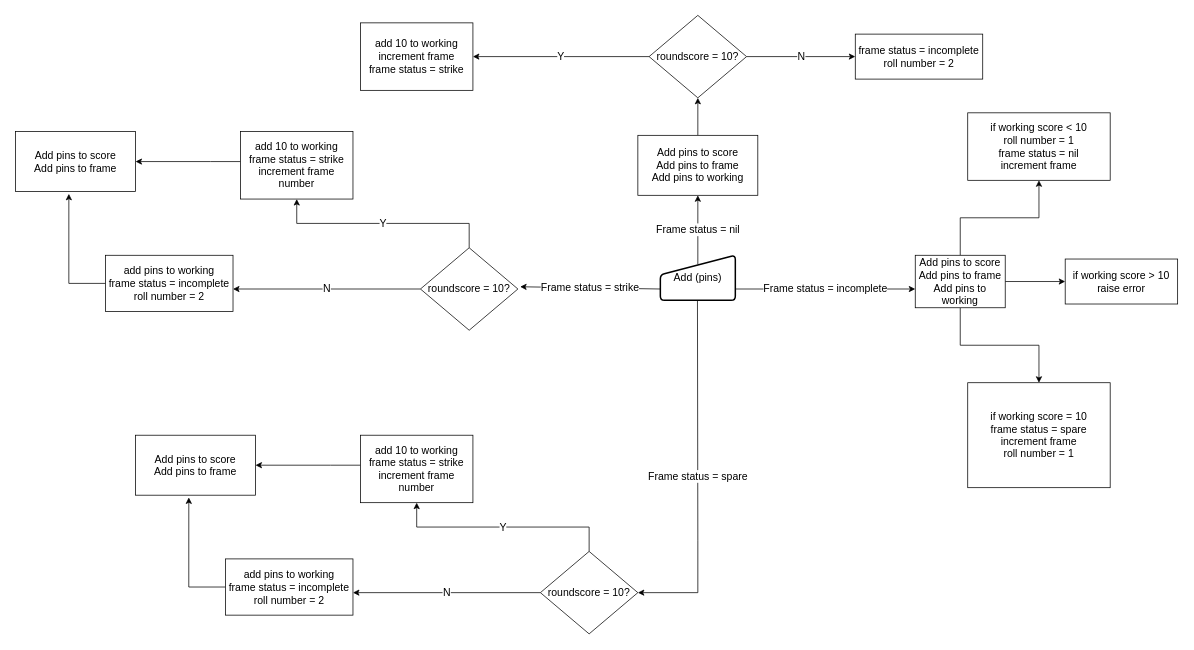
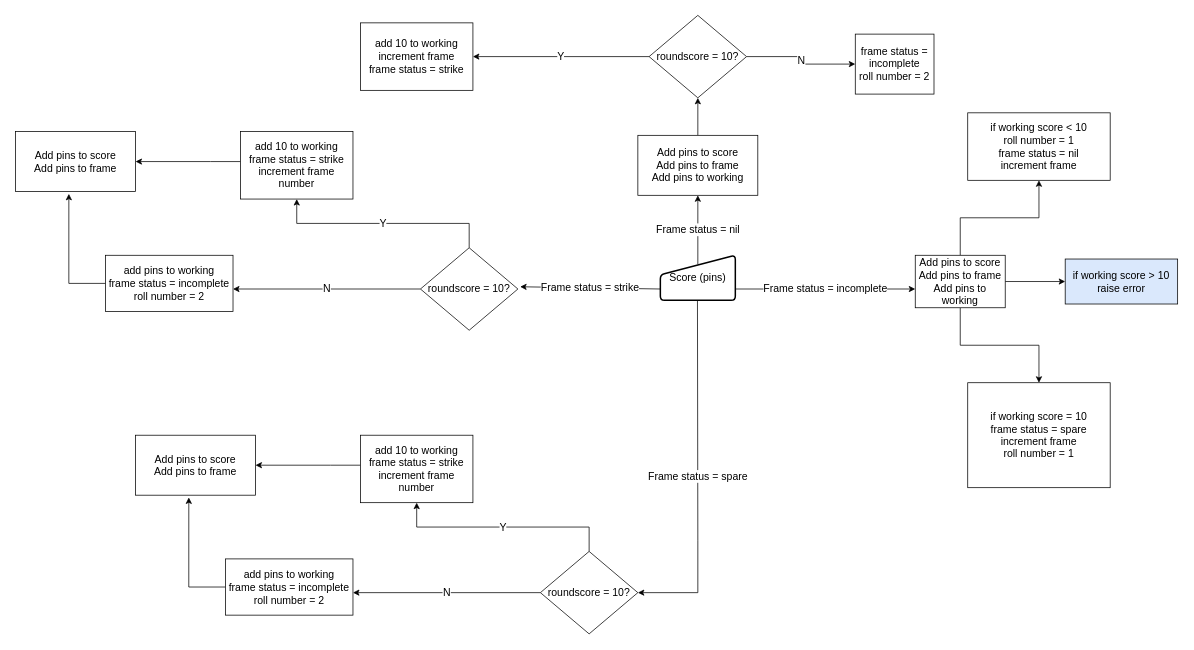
(919, 57) -> (895, 64)
(698, 278) -> (698, 278)
(1122, 282) -> (1122, 282)
